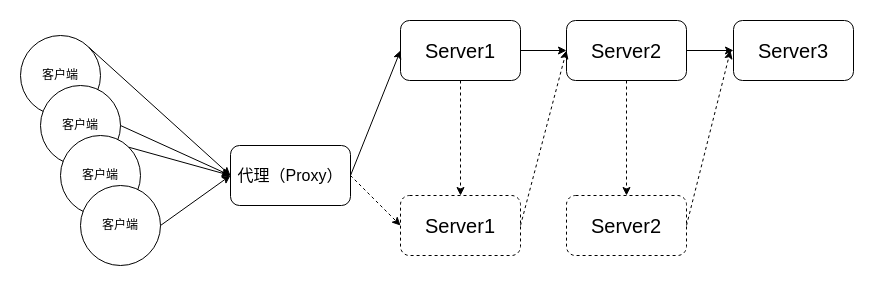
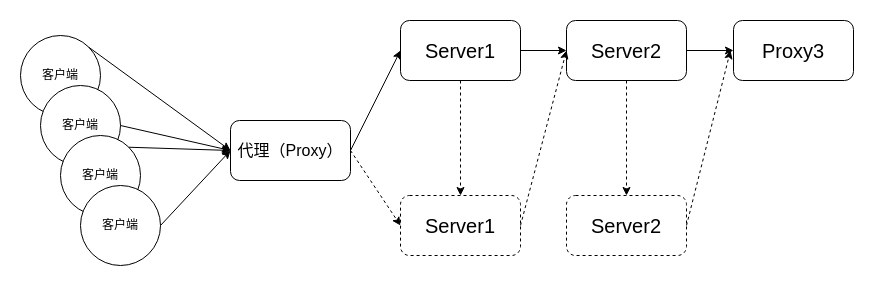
(794, 51) -> (794, 51)
(291, 176) -> (291, 151)
